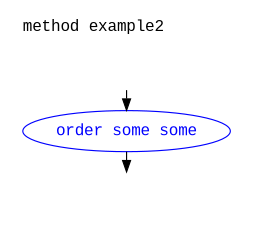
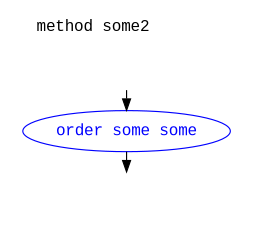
(94, 27) -> (94, 27)
